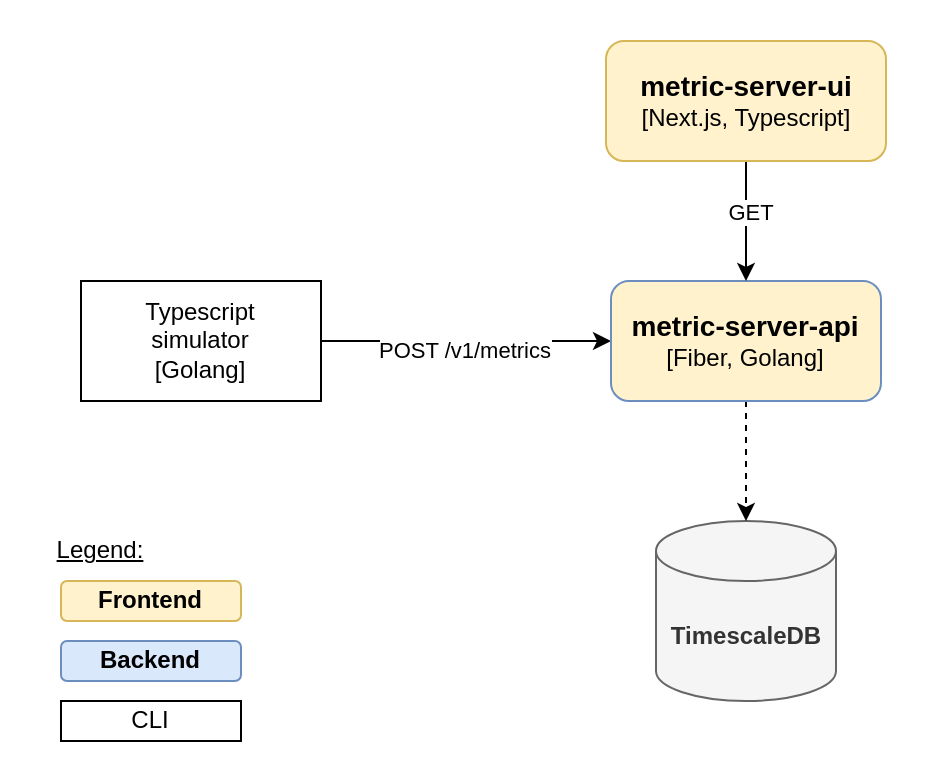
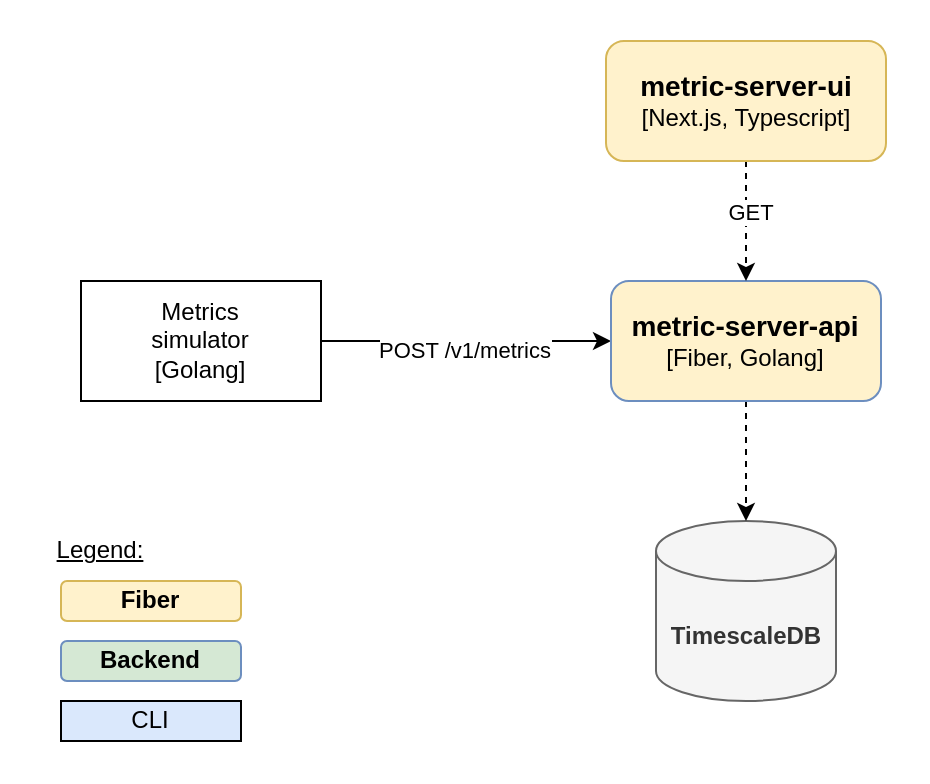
(746, 246) -> (746, 246)
(201, 341) -> (201, 341)
(151, 601) -> (151, 601)
(151, 661) -> (151, 661)
(151, 721) -> (151, 721)
